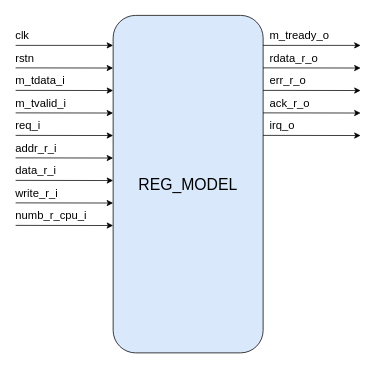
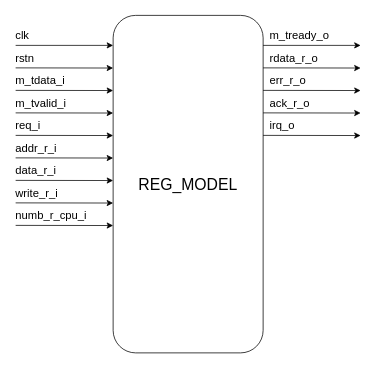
(188, 184) -> (188, 184)
